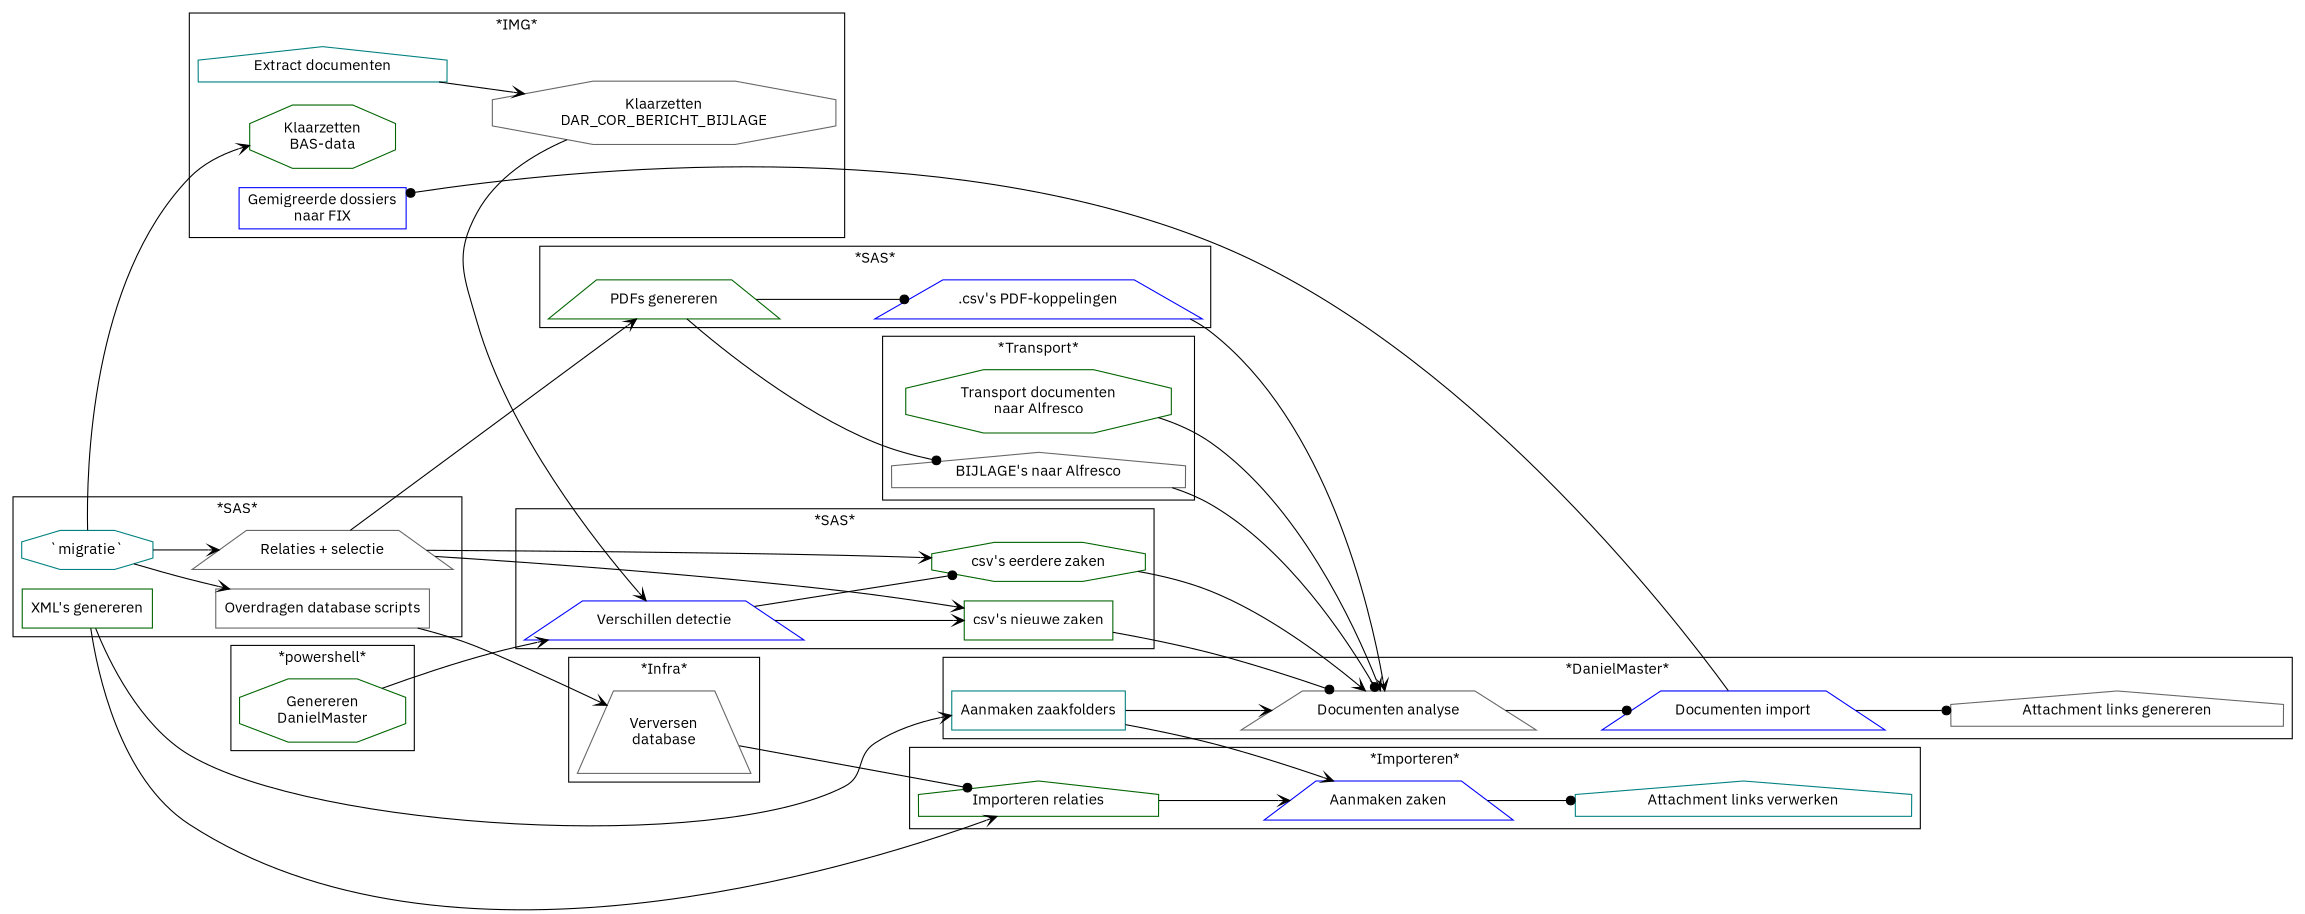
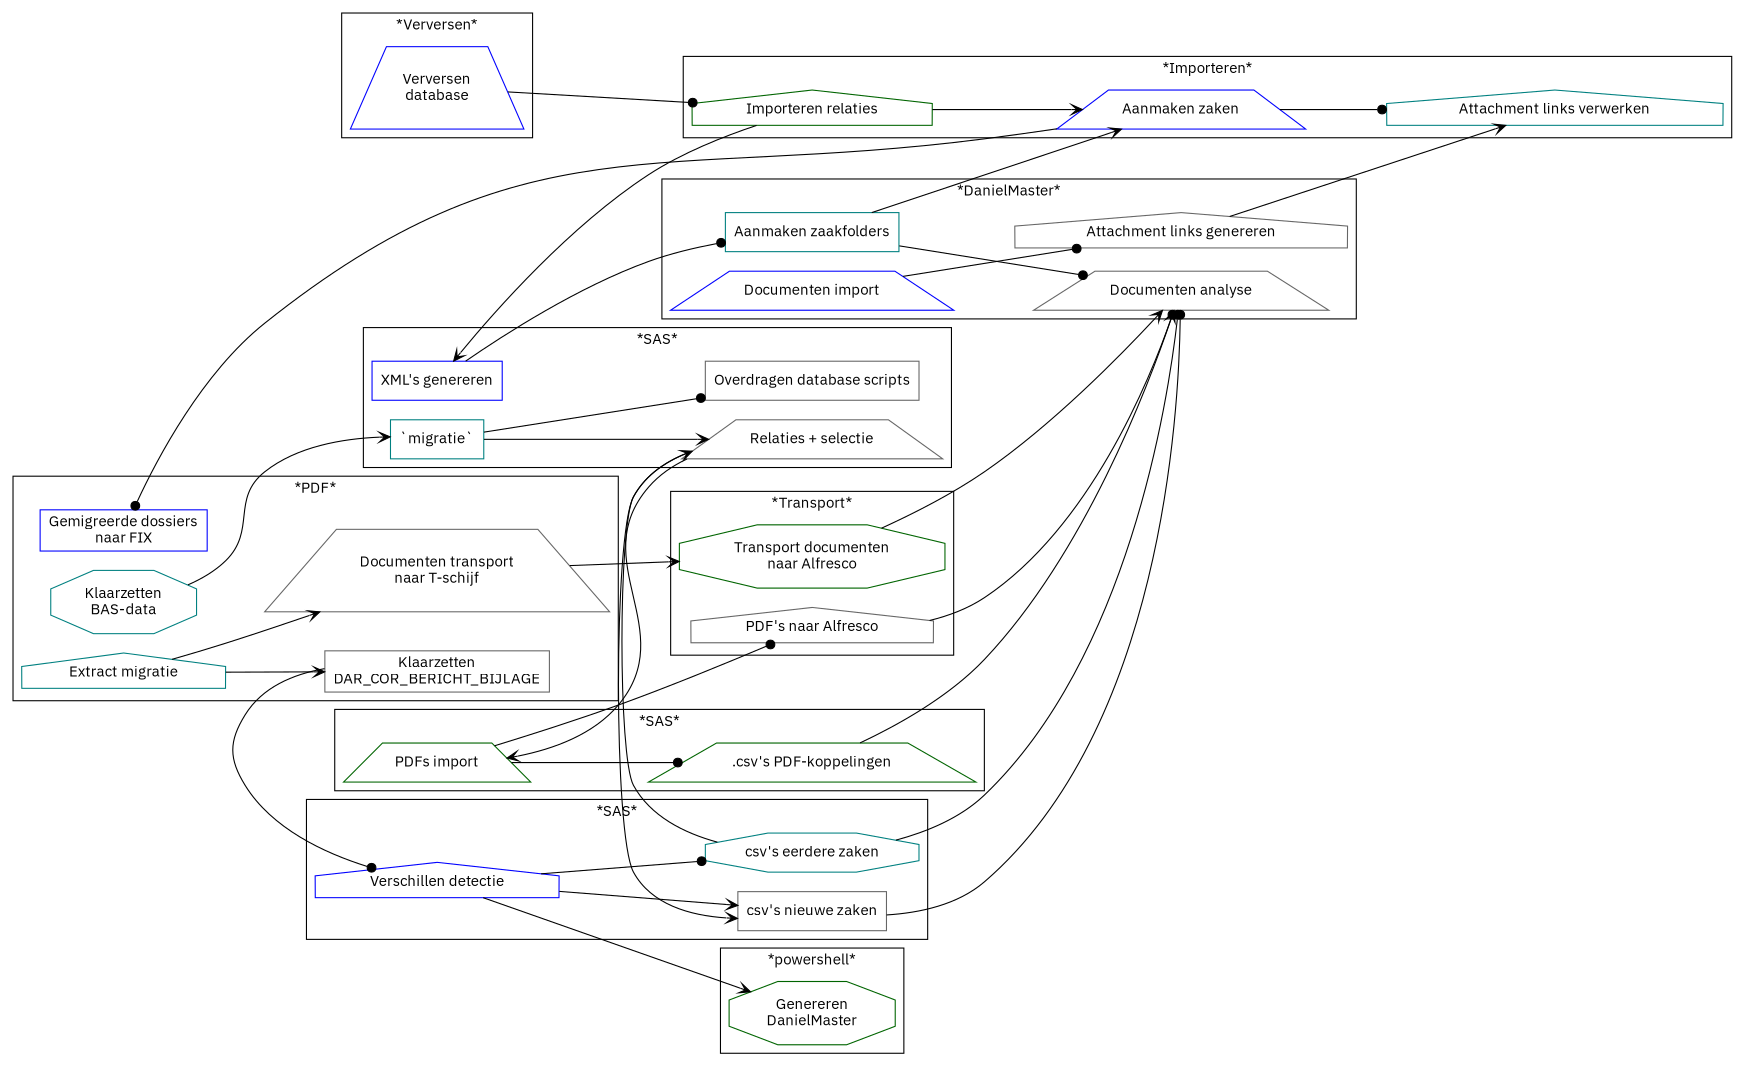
(517, 25) -> (316, 489)
(323, 66) -> (124, 673)
(664, 113) -> (437, 671)
(323, 137) -> (124, 602)
none -> (1362, 173)
(1157, 224) -> (533, 183)
(664, 299) -> (437, 763)
(1039, 299) -> (812, 763)
(114, 316) -> (253, 486)
(491, 363) -> (240, 776)
(1039, 472) -> (812, 627)
(87, 550) -> (437, 439)
(673, 552) -> (627, 752)
(1039, 562) -> (812, 853)
none -> (437, 571)
(176, 576) -> (590, 415)
(87, 609) -> (437, 381)
(1255, 613) -> (1100, 620)
(664, 620) -> (437, 882)
(1039, 620) -> (812, 911)
(509, 660) -> none
(459, 663) -> (625, 947)
(664, 670) -> (437, 25)
(1193, 710) -> (976, 258)
(1564, 710) -> none
(664, 732) -> (437, 88)
(497, 822) -> (585, 289)
(473, 907) -> (592, 217)
